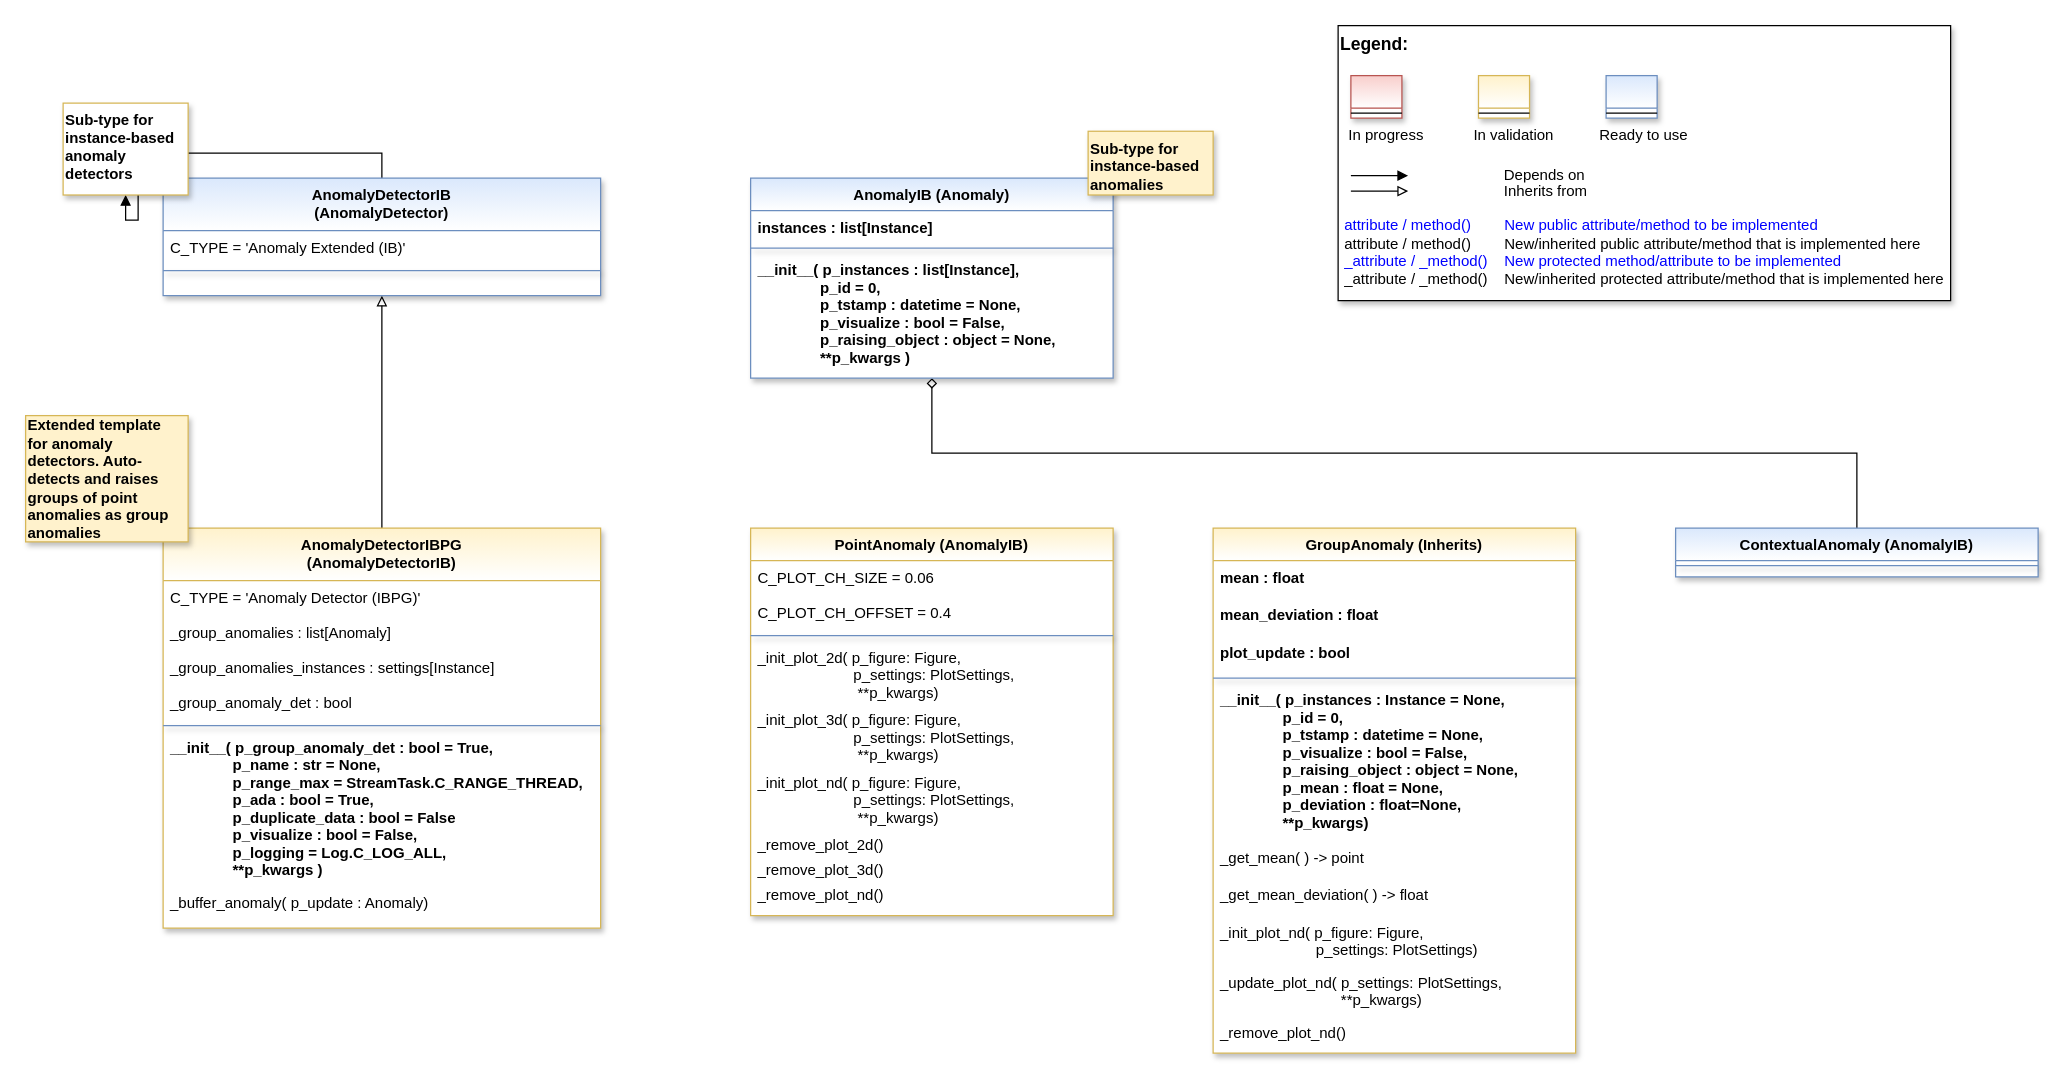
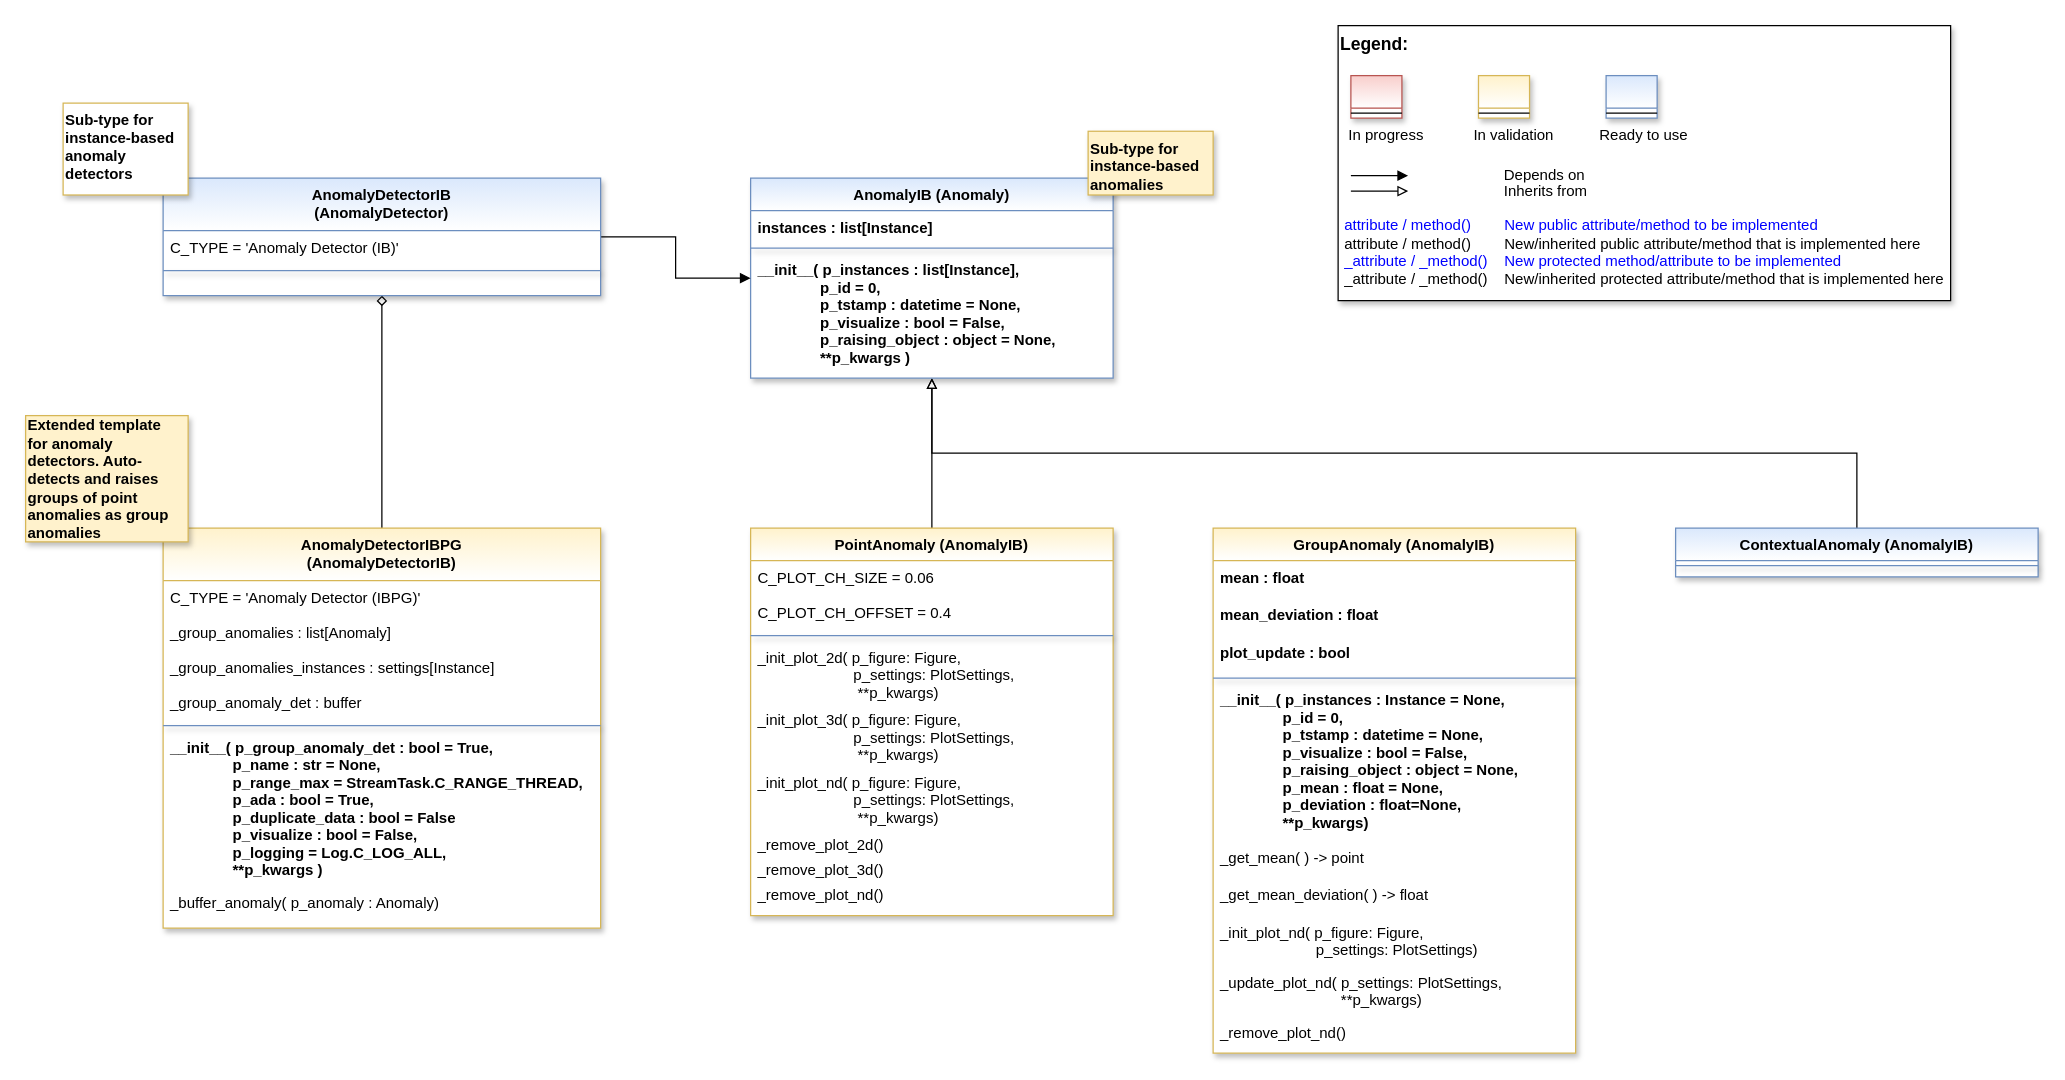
(298, 153) -> (676, 252)
(291, 248) -> (291, 248)
(382, 307) -> (382, 307)
(934, 453) -> (934, 453)
none -> (932, 492)
(1394, 545) -> (1394, 545)
(265, 703) -> (276, 703)
(310, 903) -> (312, 903)
